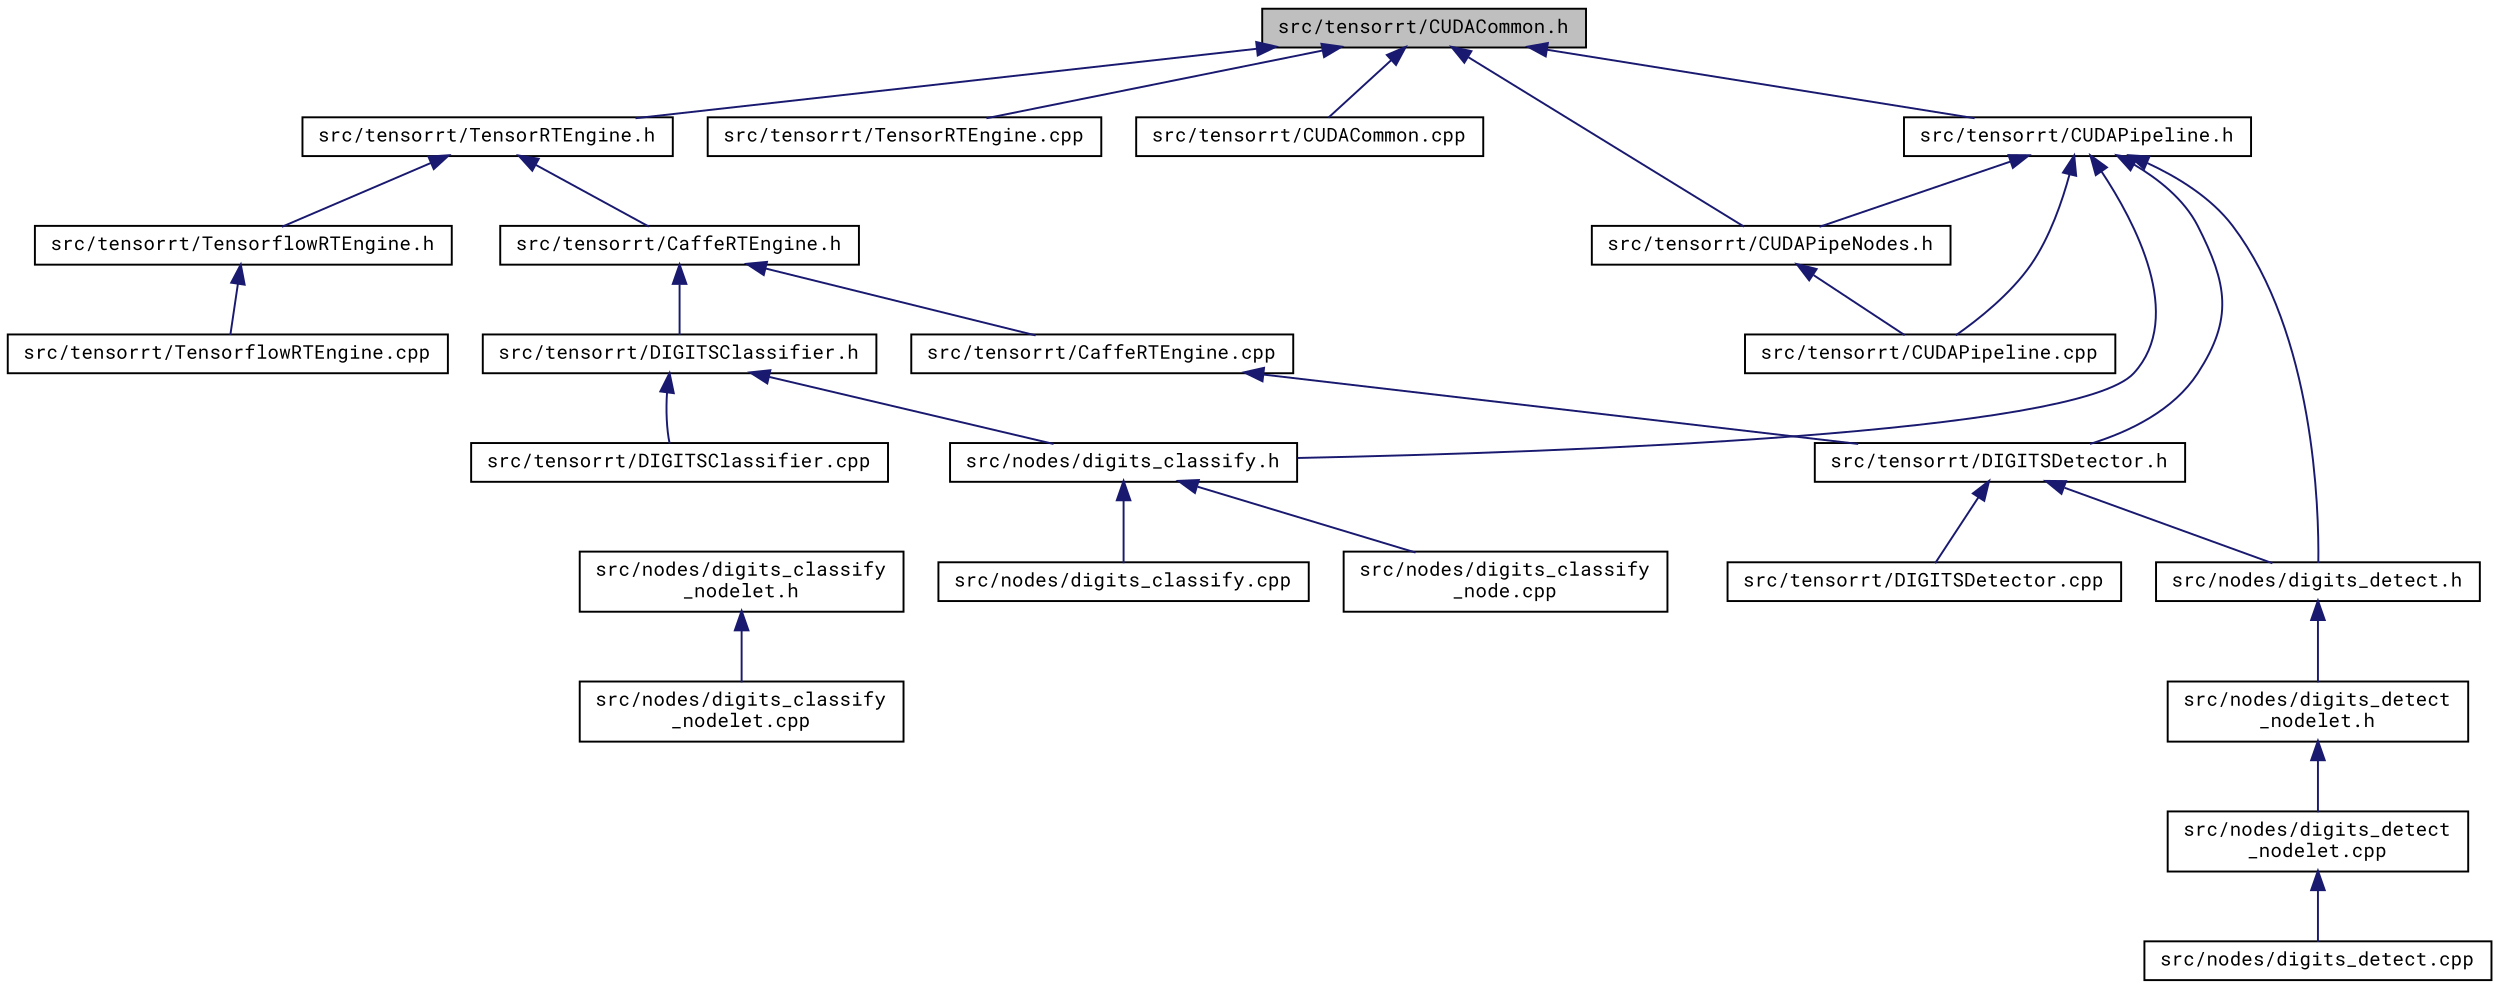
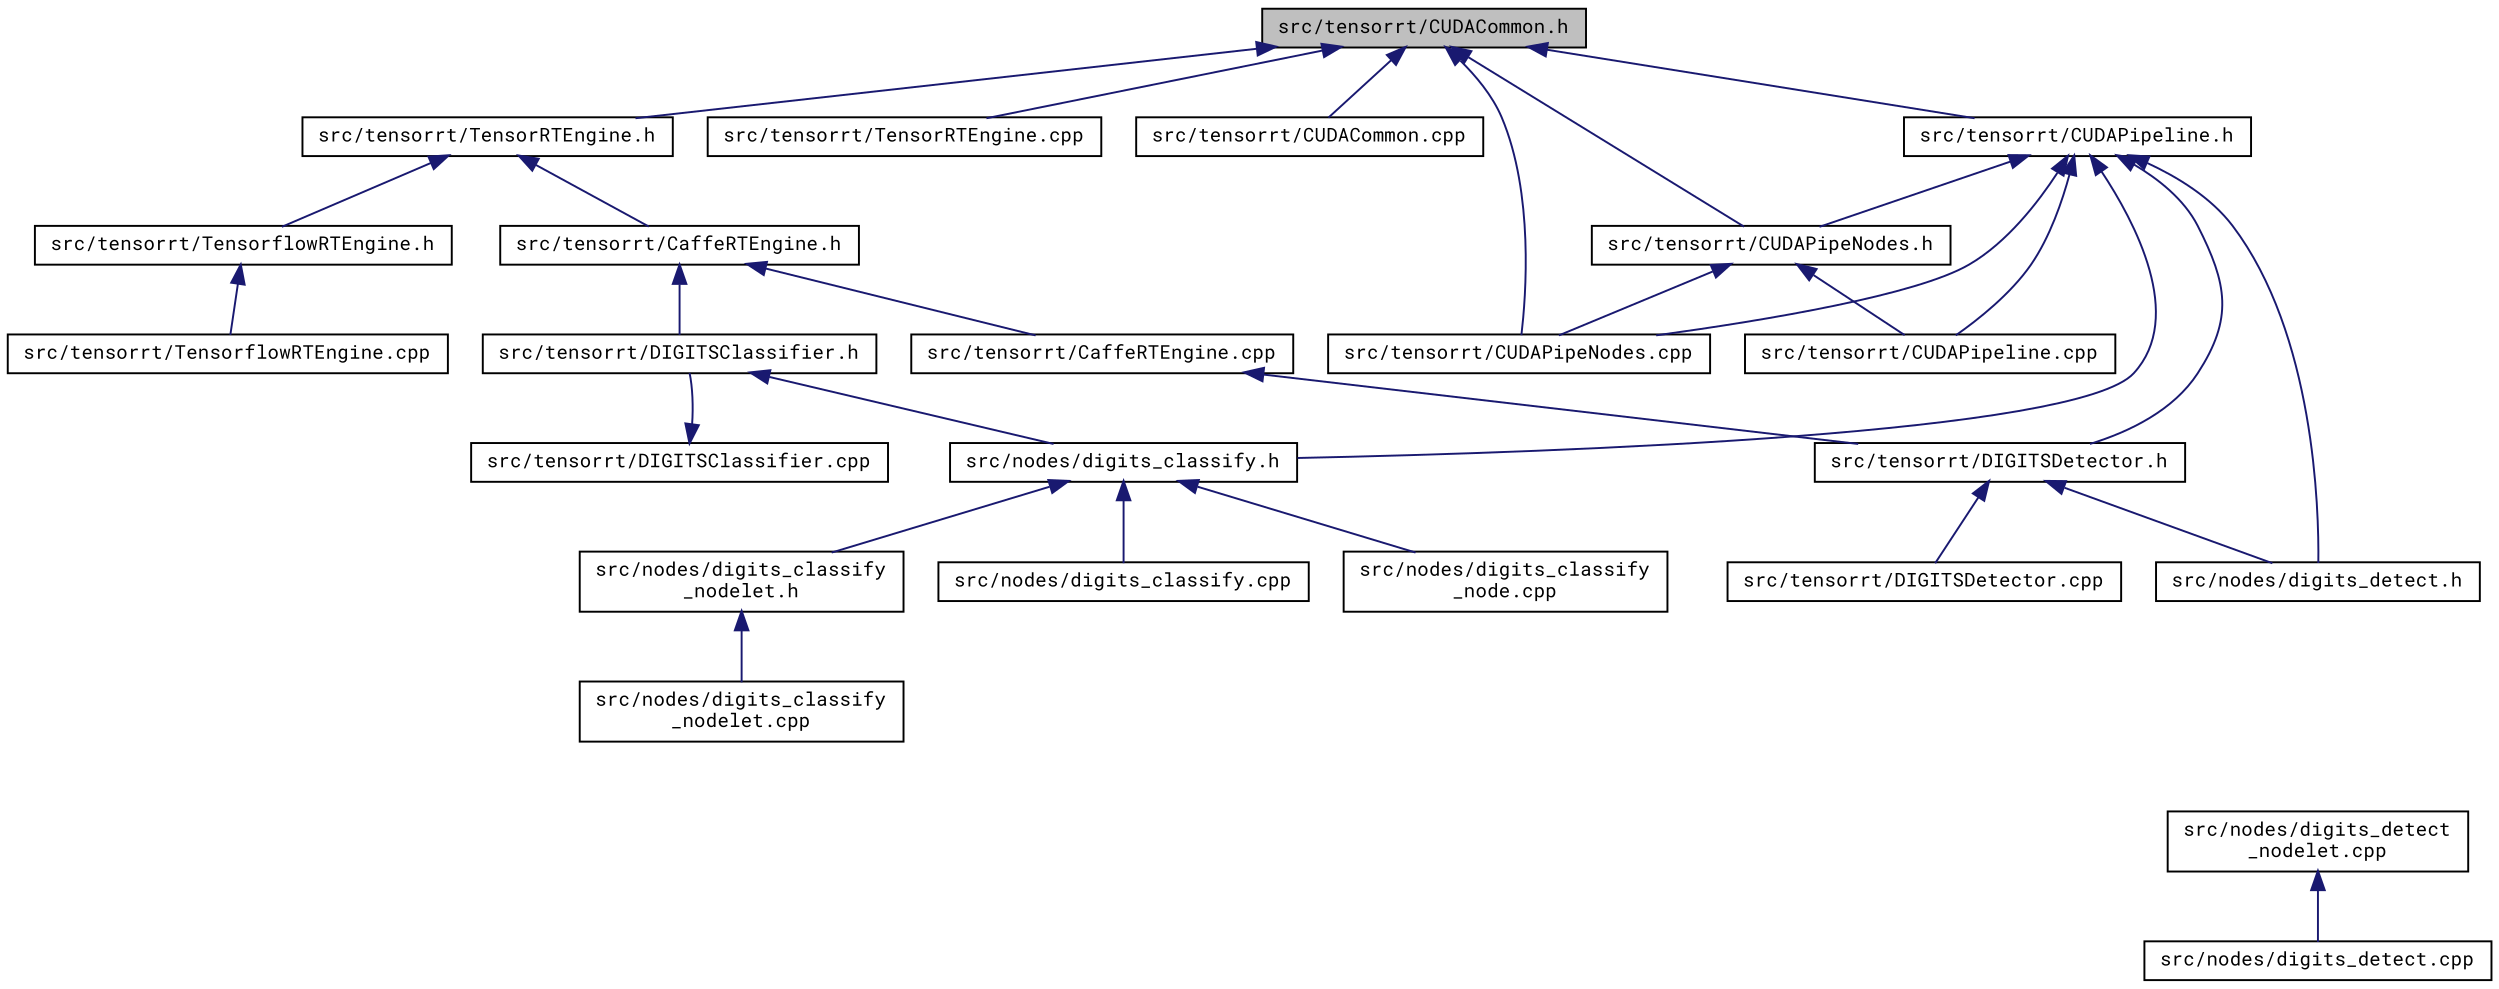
none -> (1519, 354)
(667, 418) -> (692, 399)
none -> (941, 520)
(2318, 712) -> none
